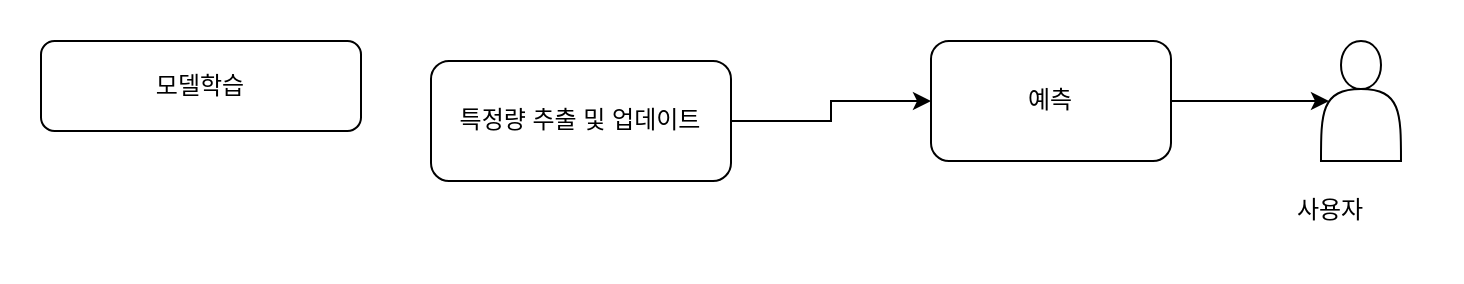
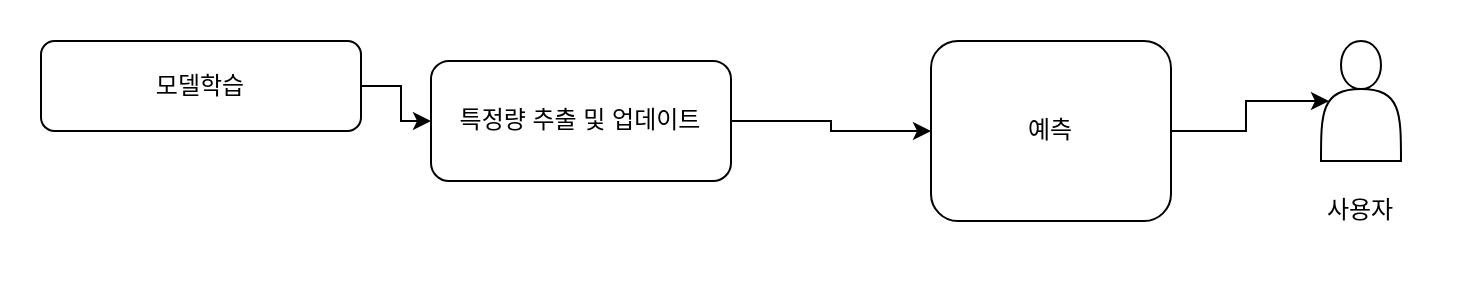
none -> (401, 92)
(1051, 101) -> (1051, 131)
(1331, 211) -> (1361, 211)
